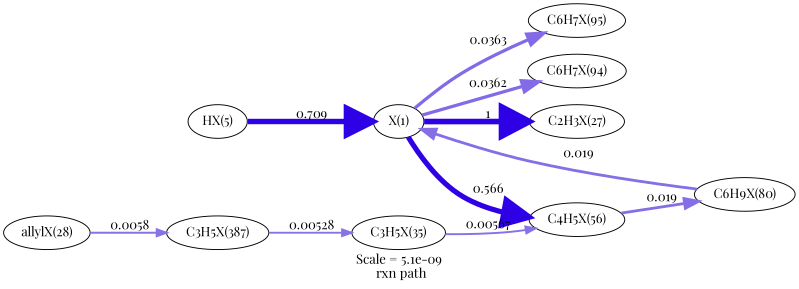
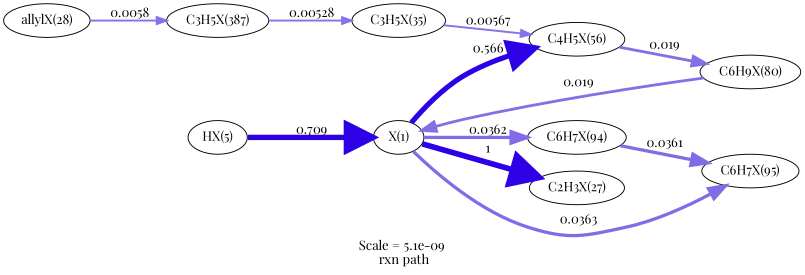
none -> (656, 153)
